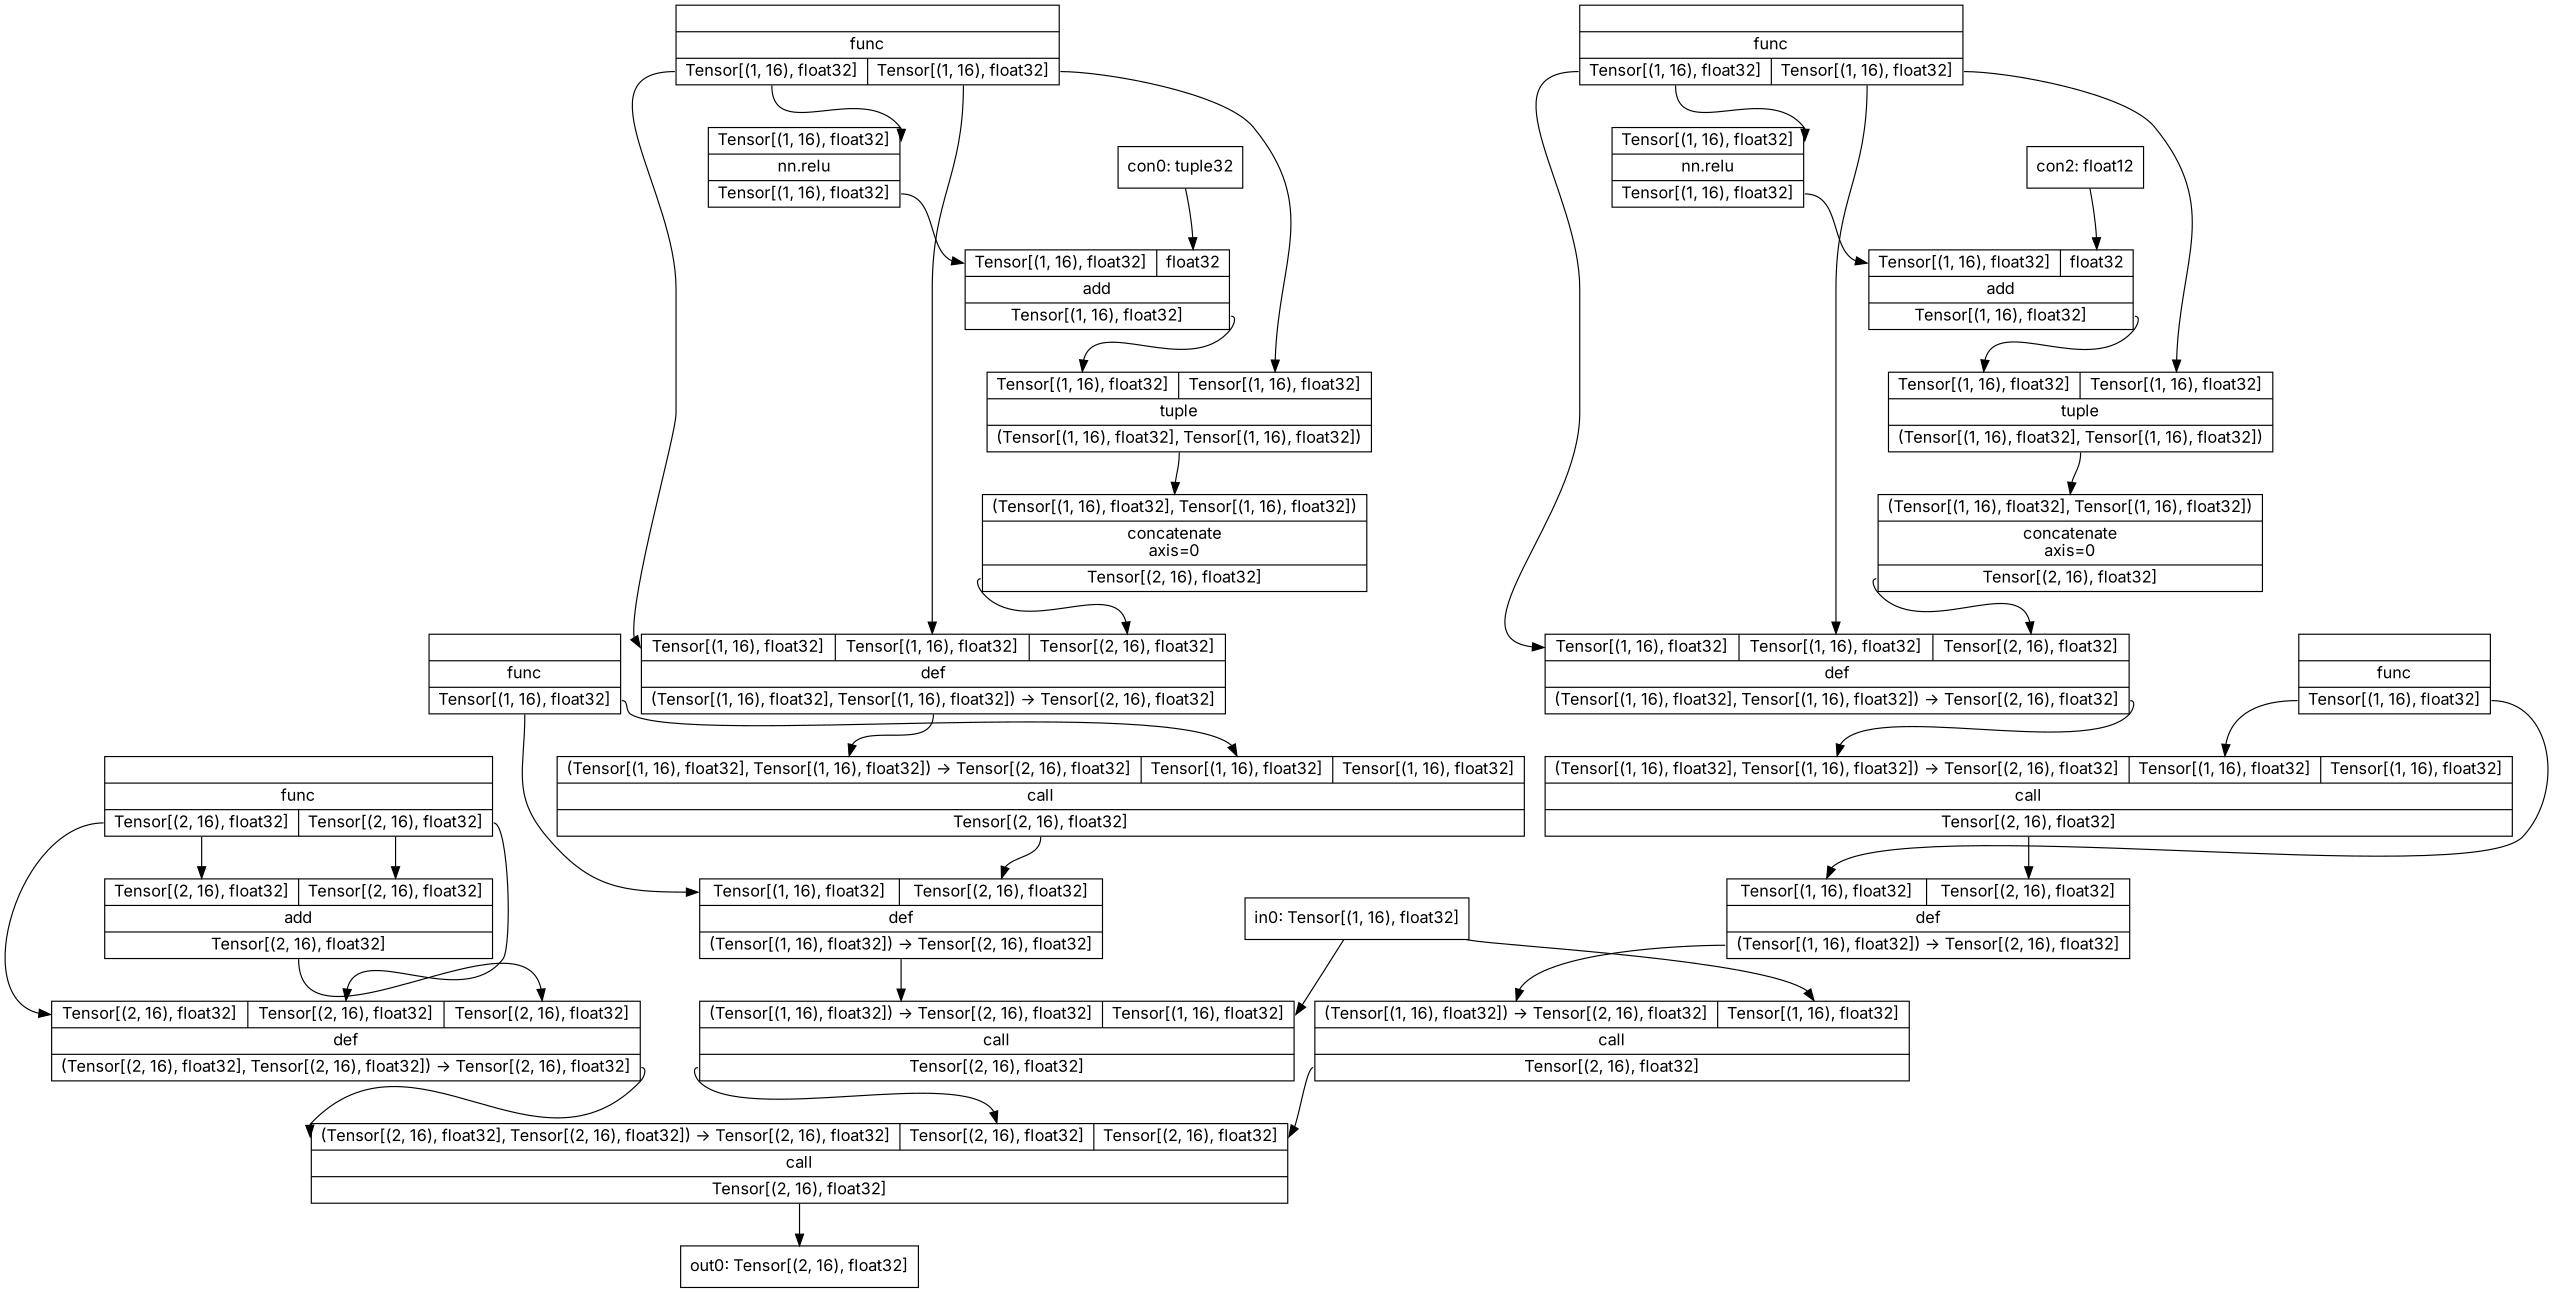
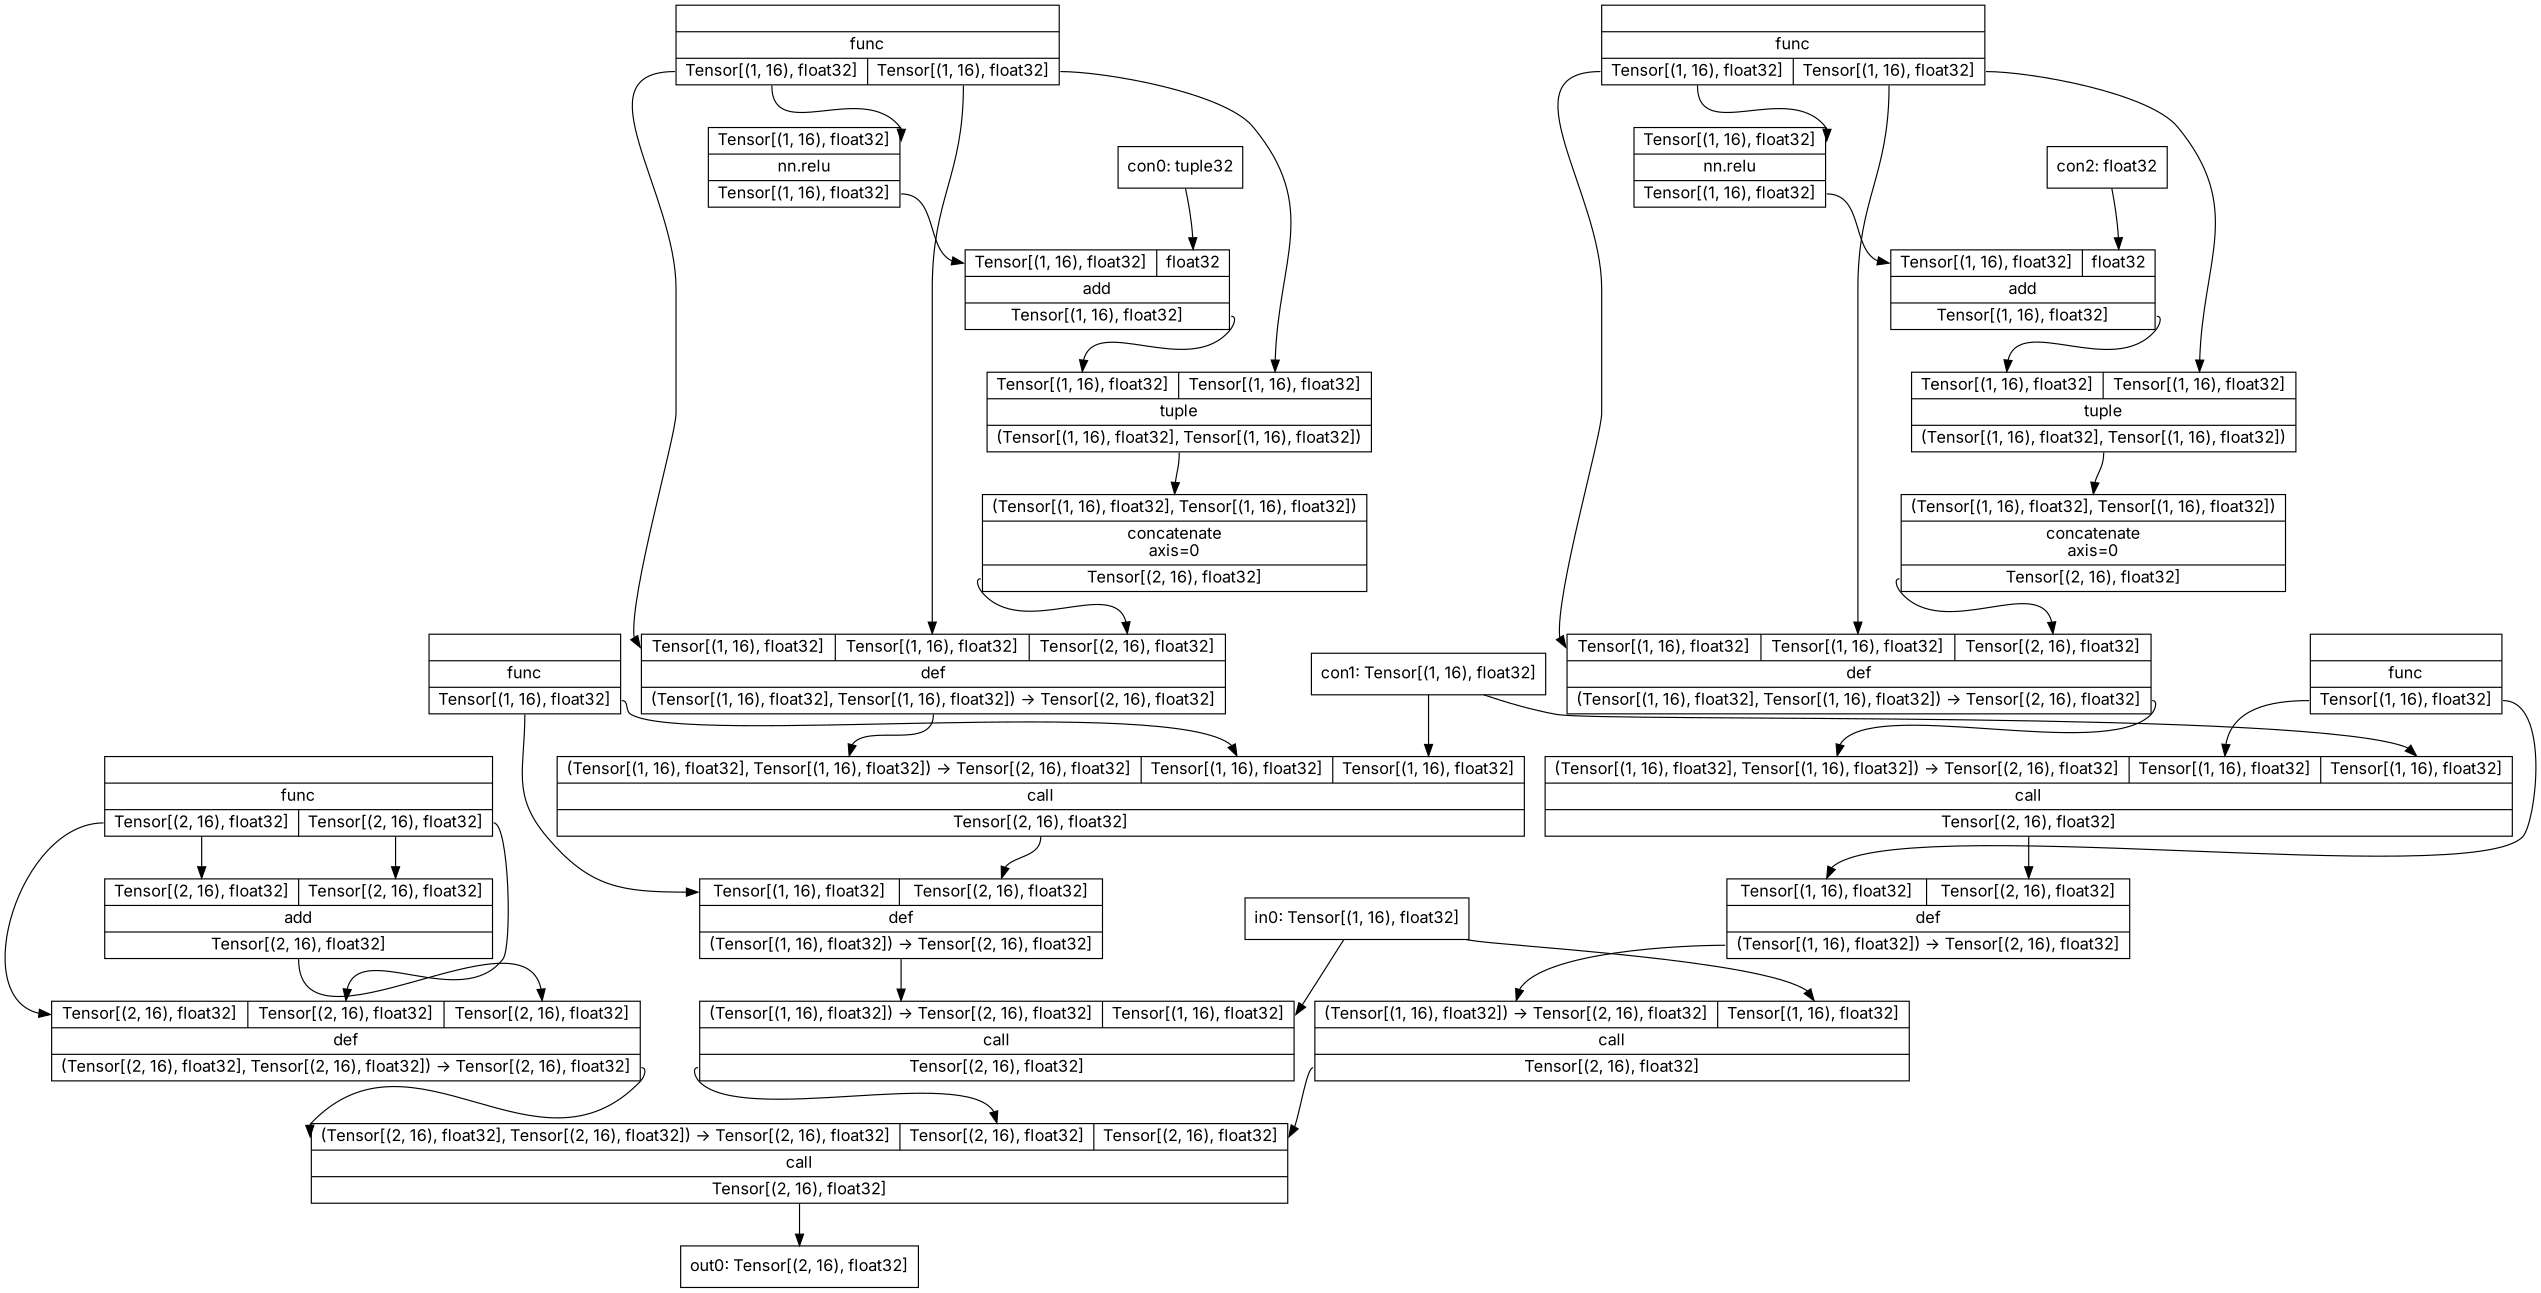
(2085, 167) -> (2107, 167)
none -> (1429, 674)
